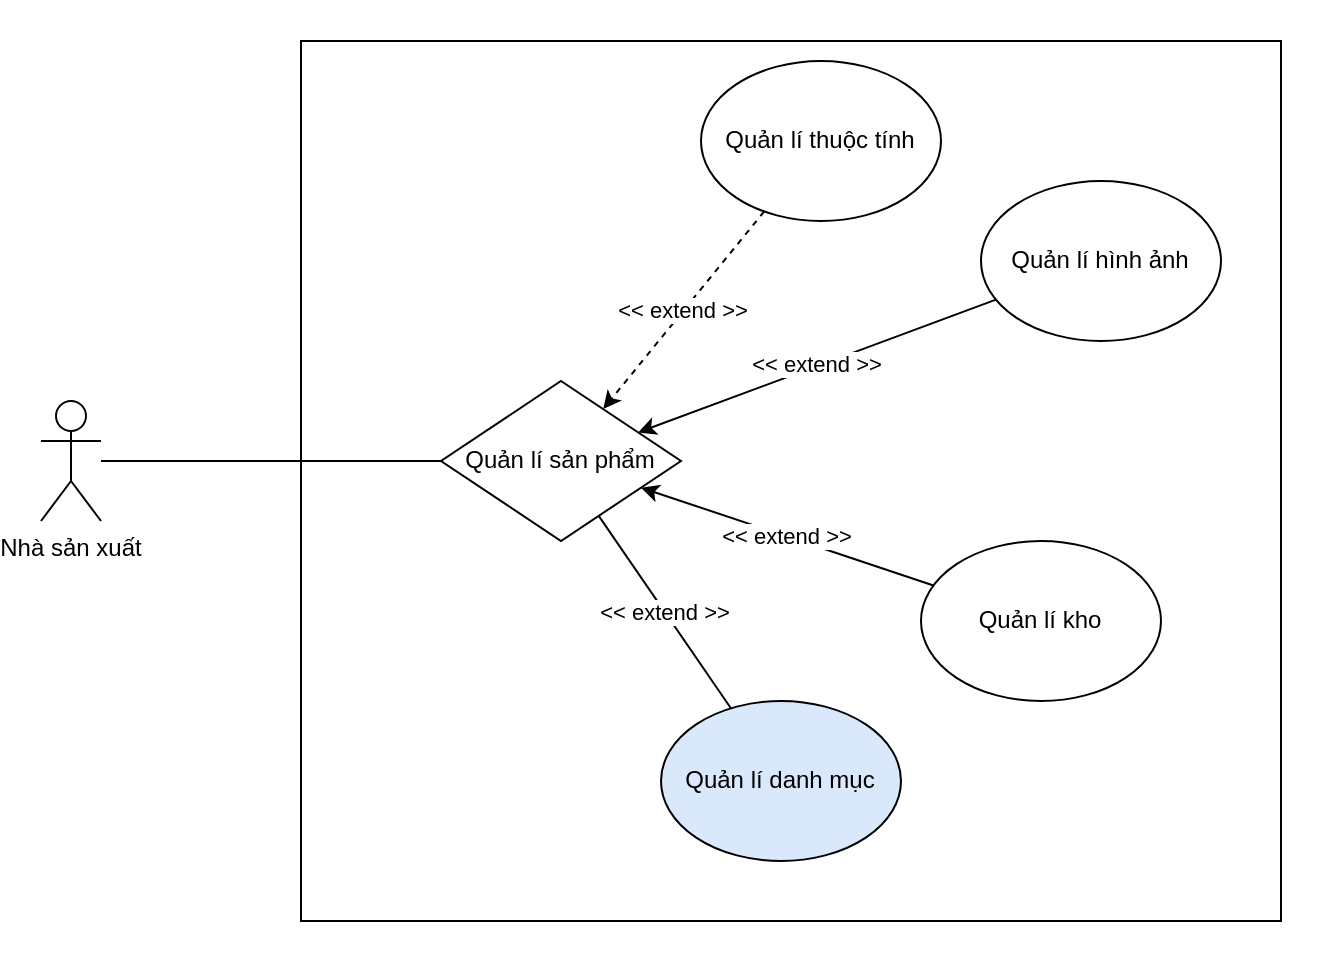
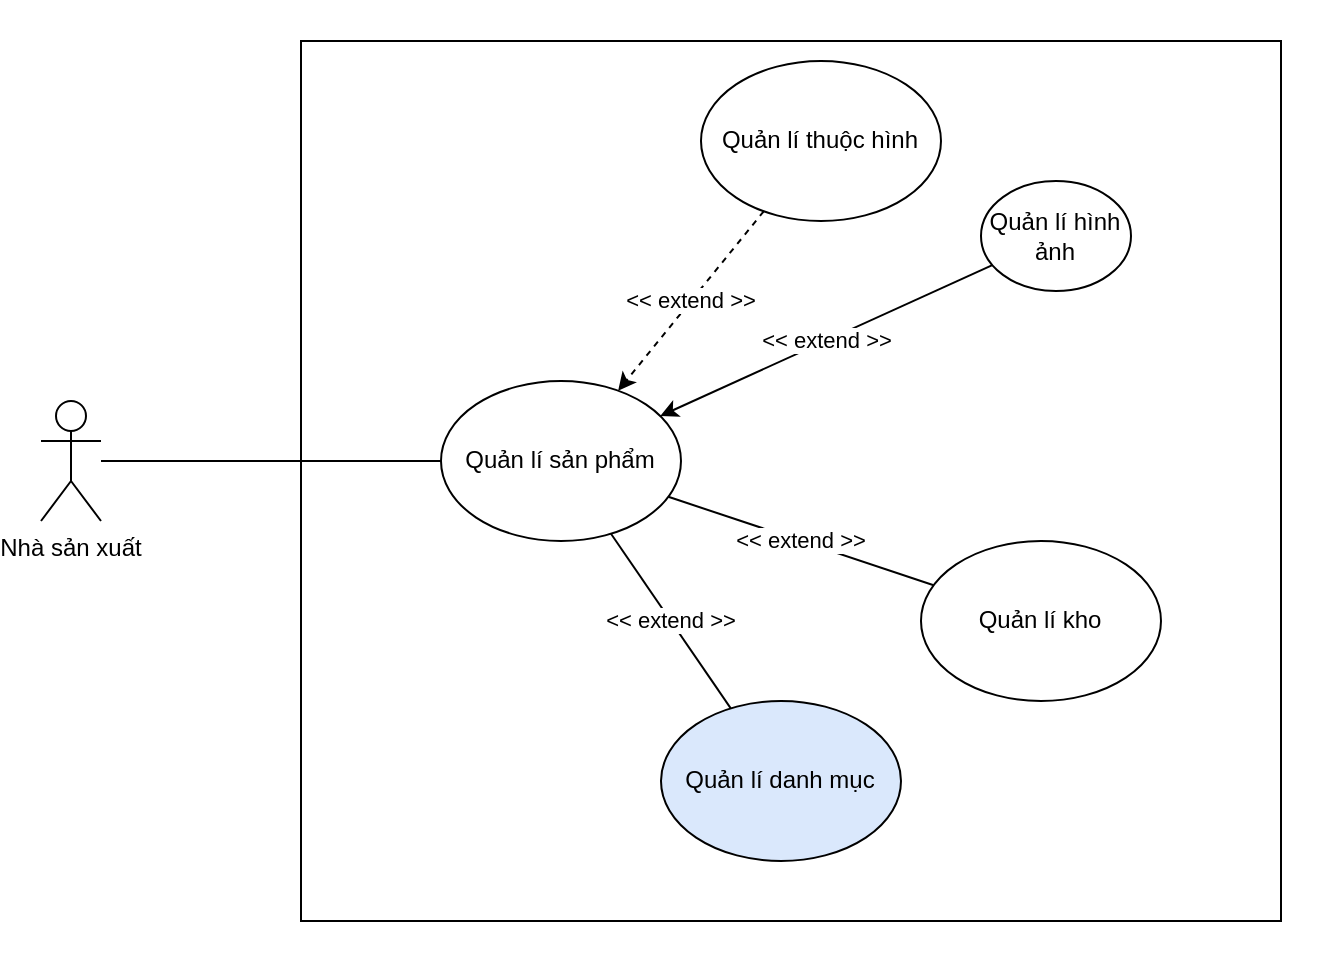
(821, 141) -> (821, 141)
(1101, 261) -> (1056, 236)
(561, 461) -> (561, 461)
(662, 495) -> (669, 497)
